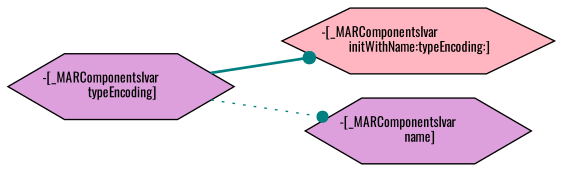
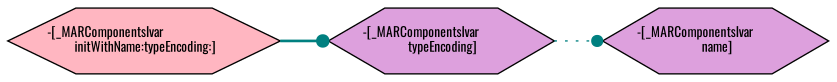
(257, 66) -> (299, 41)
